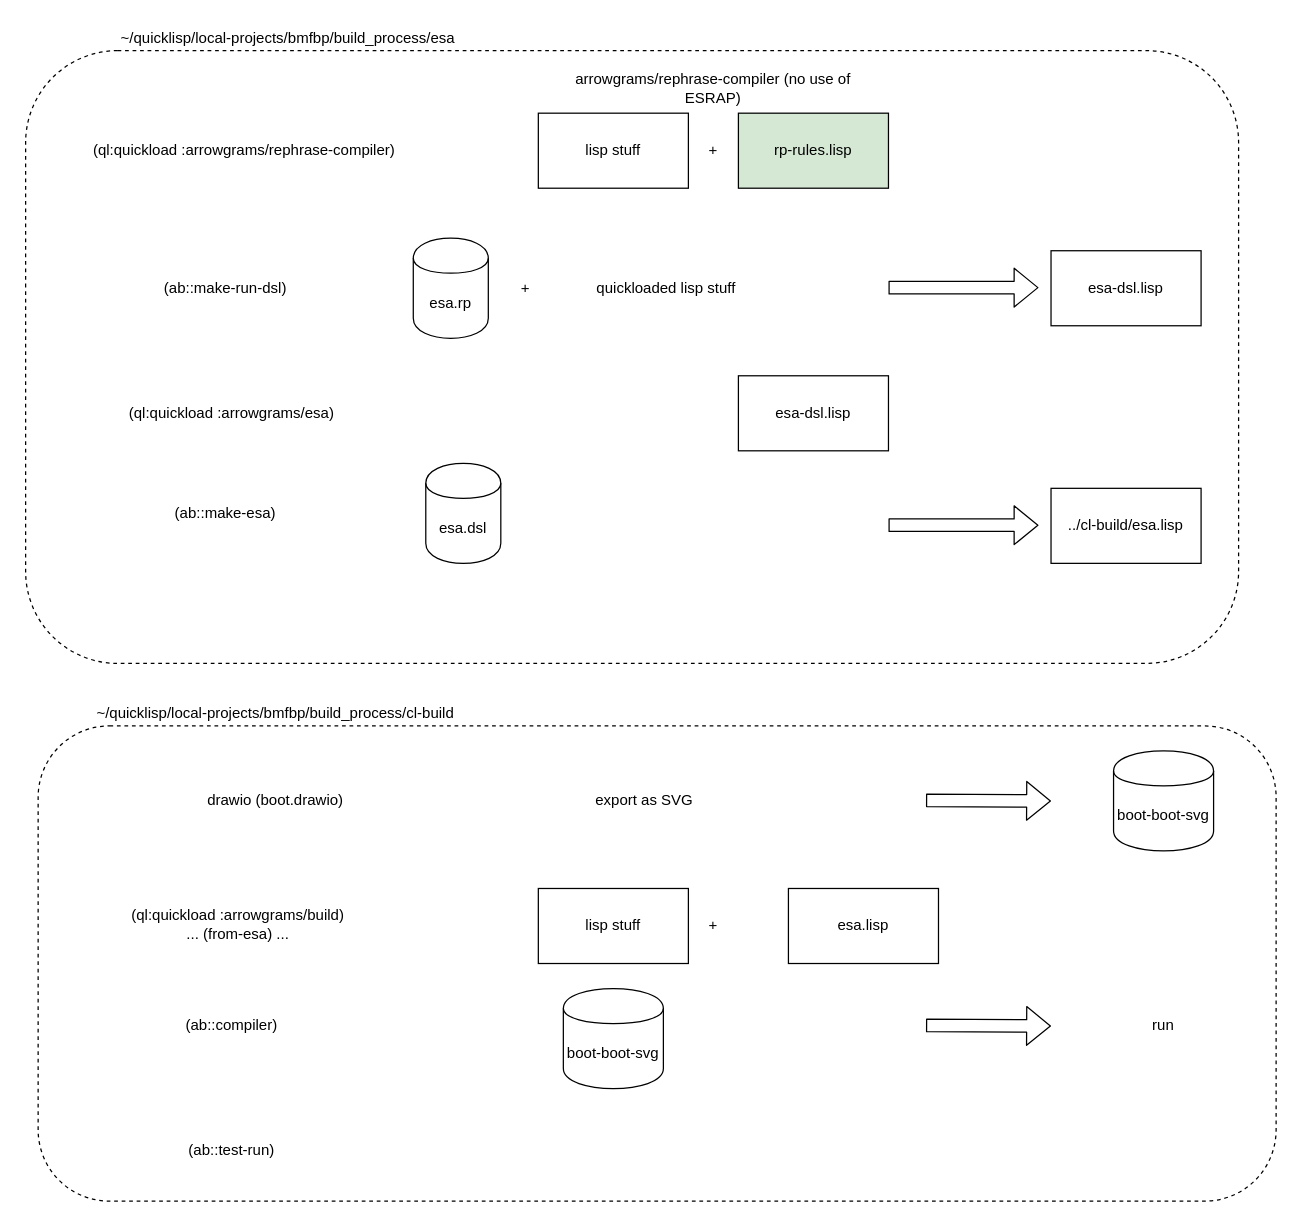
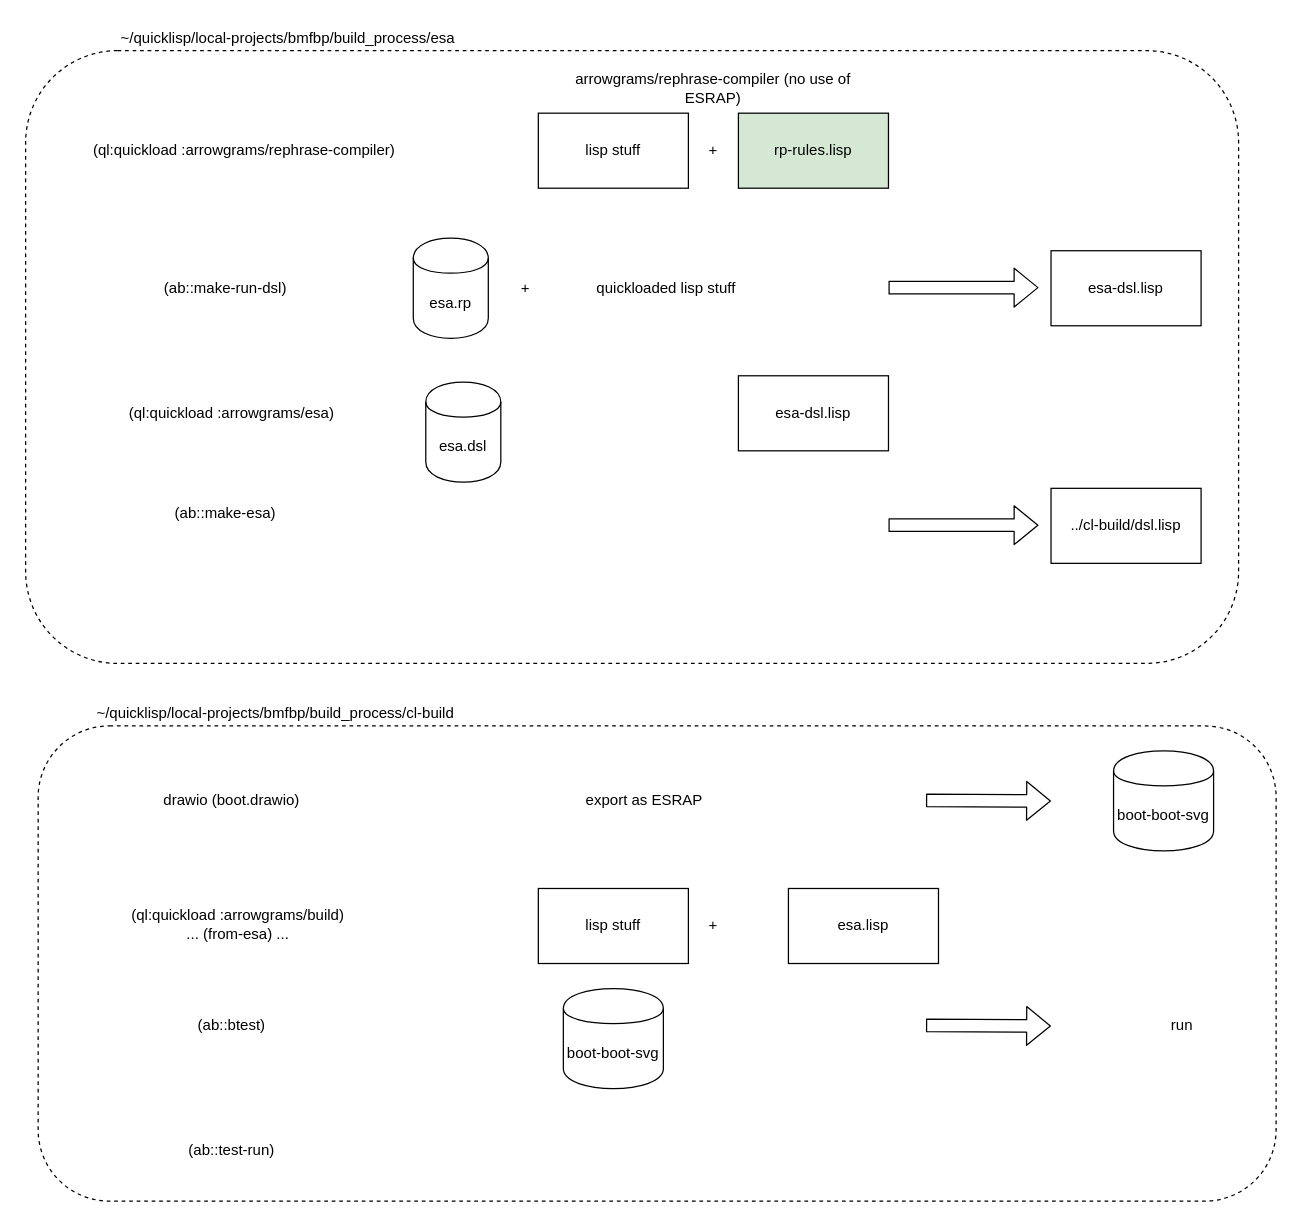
(463, 513) -> (463, 432)
(1126, 526) -> (1126, 526)
(276, 801) -> (232, 801)
(644, 801) -> (644, 801)
(232, 1026) -> (232, 1026)
(1163, 1026) -> (1182, 1026)
